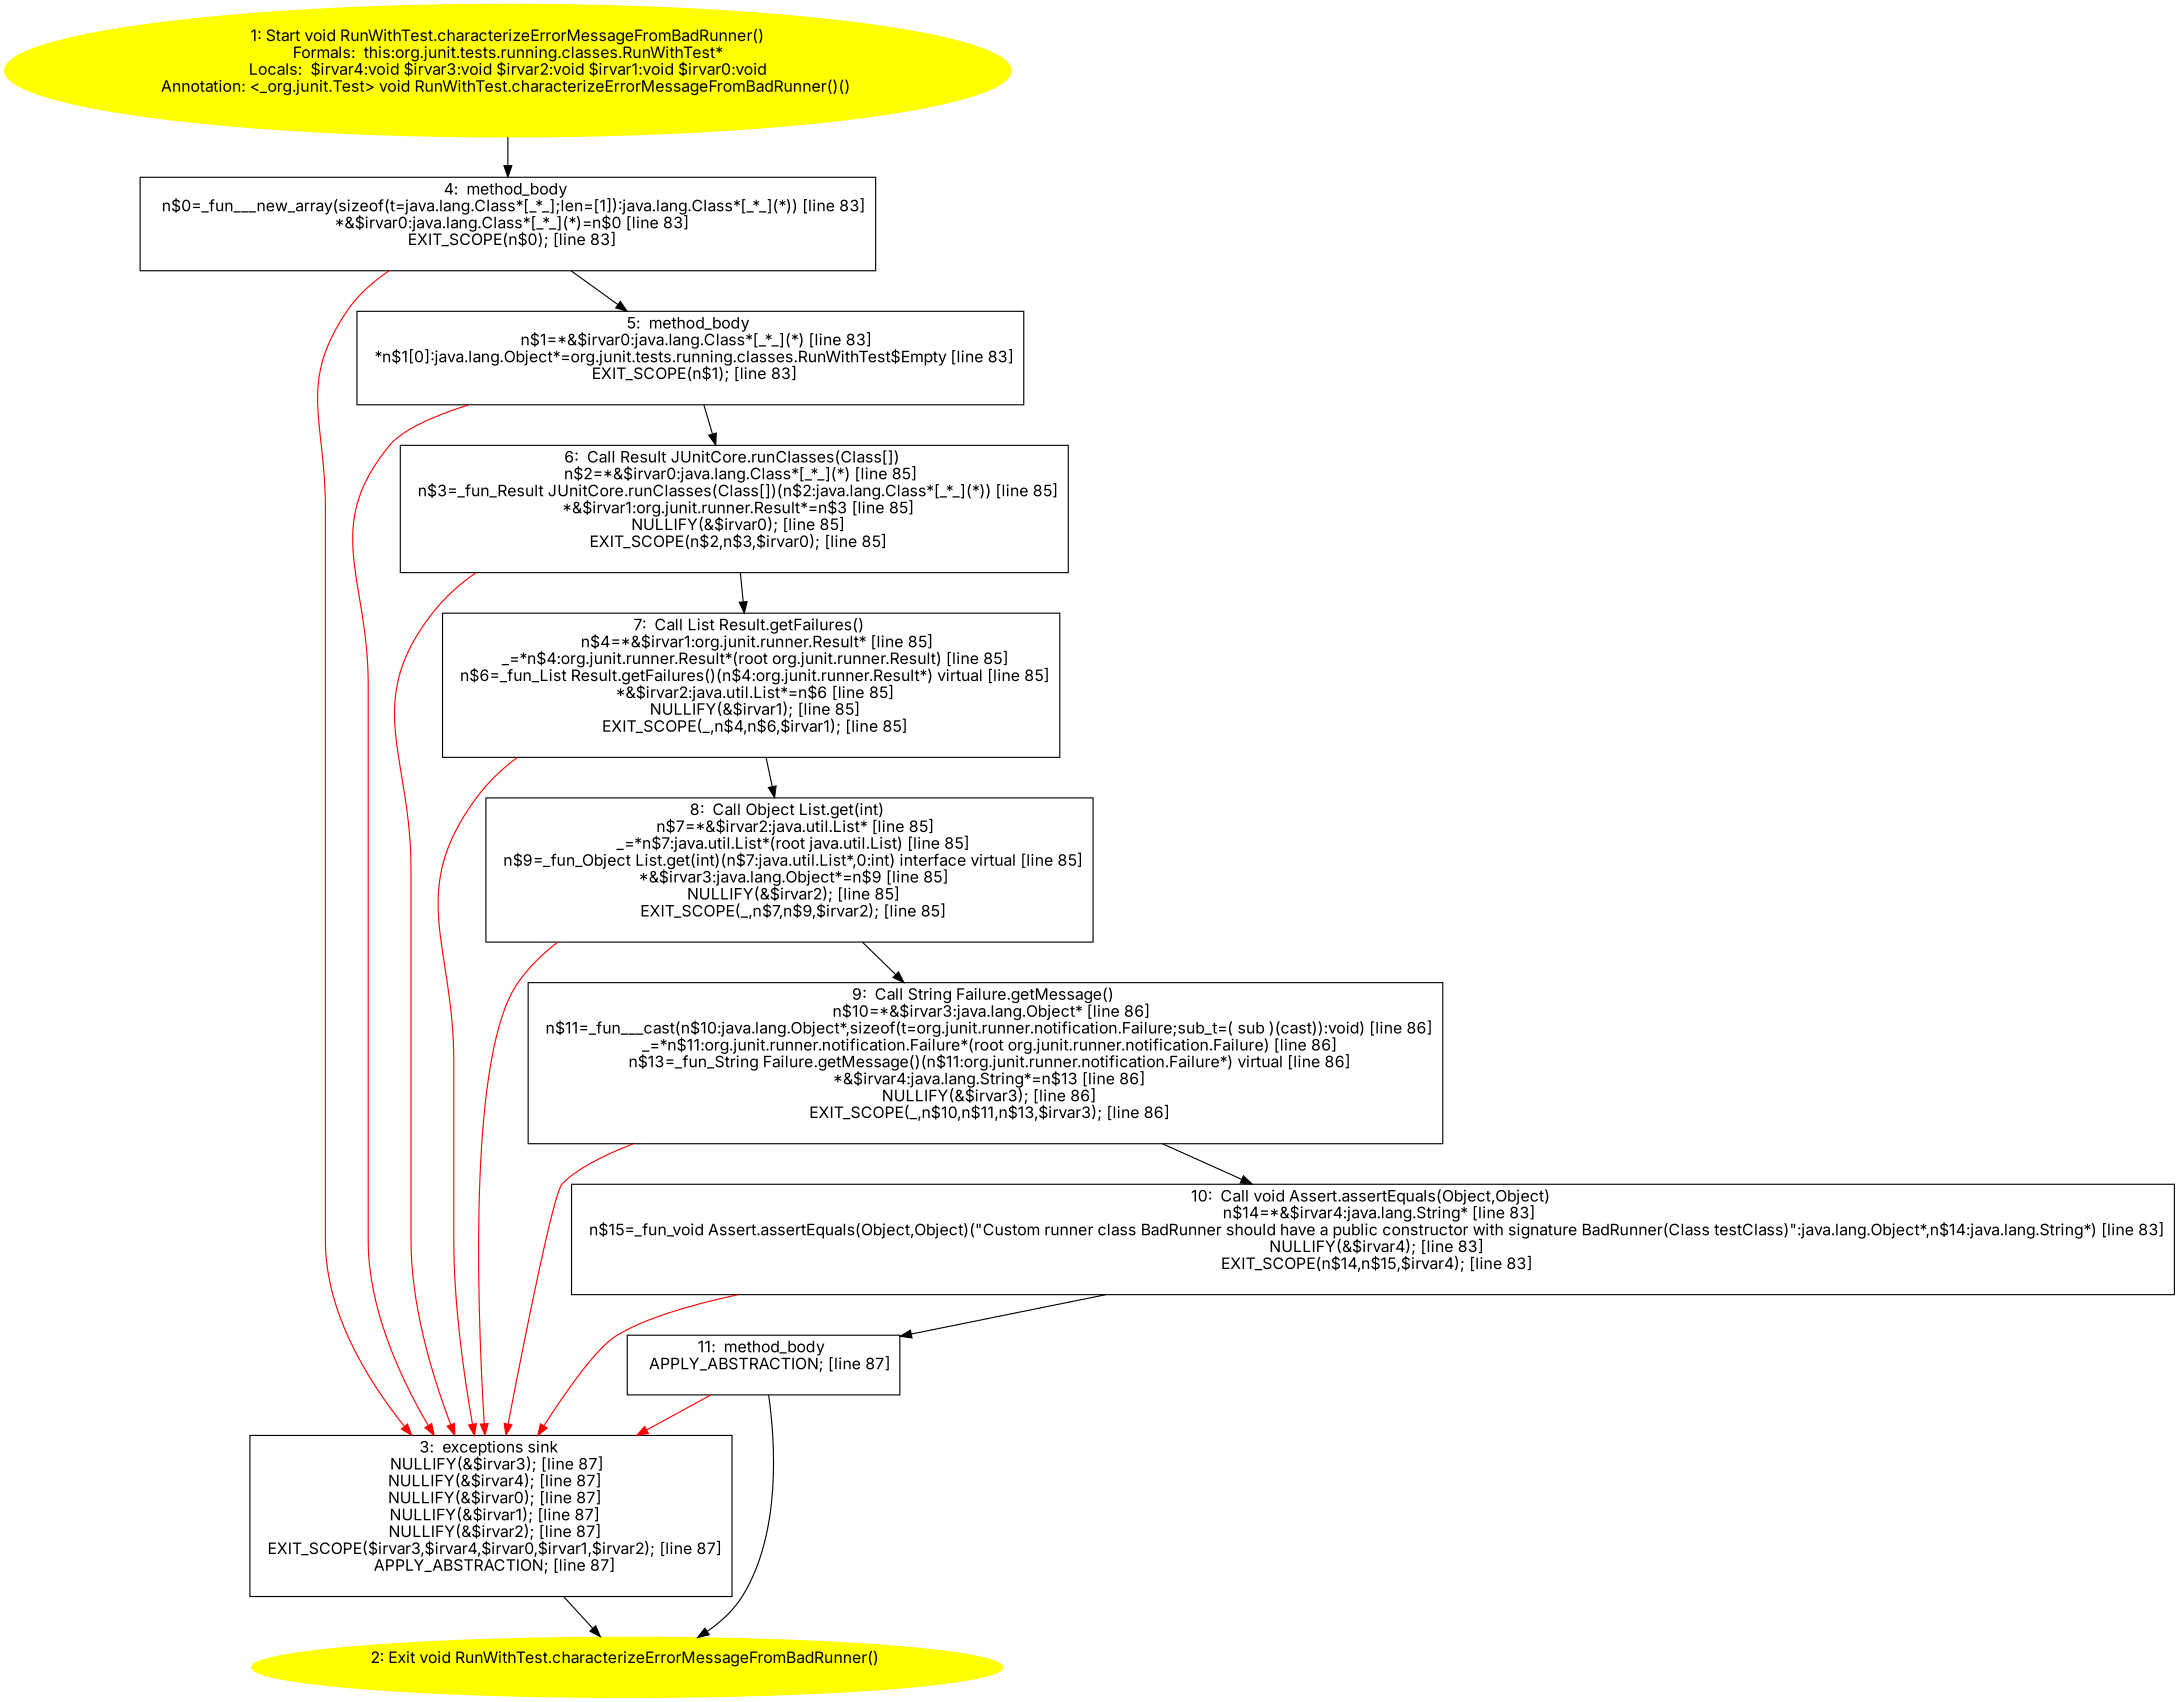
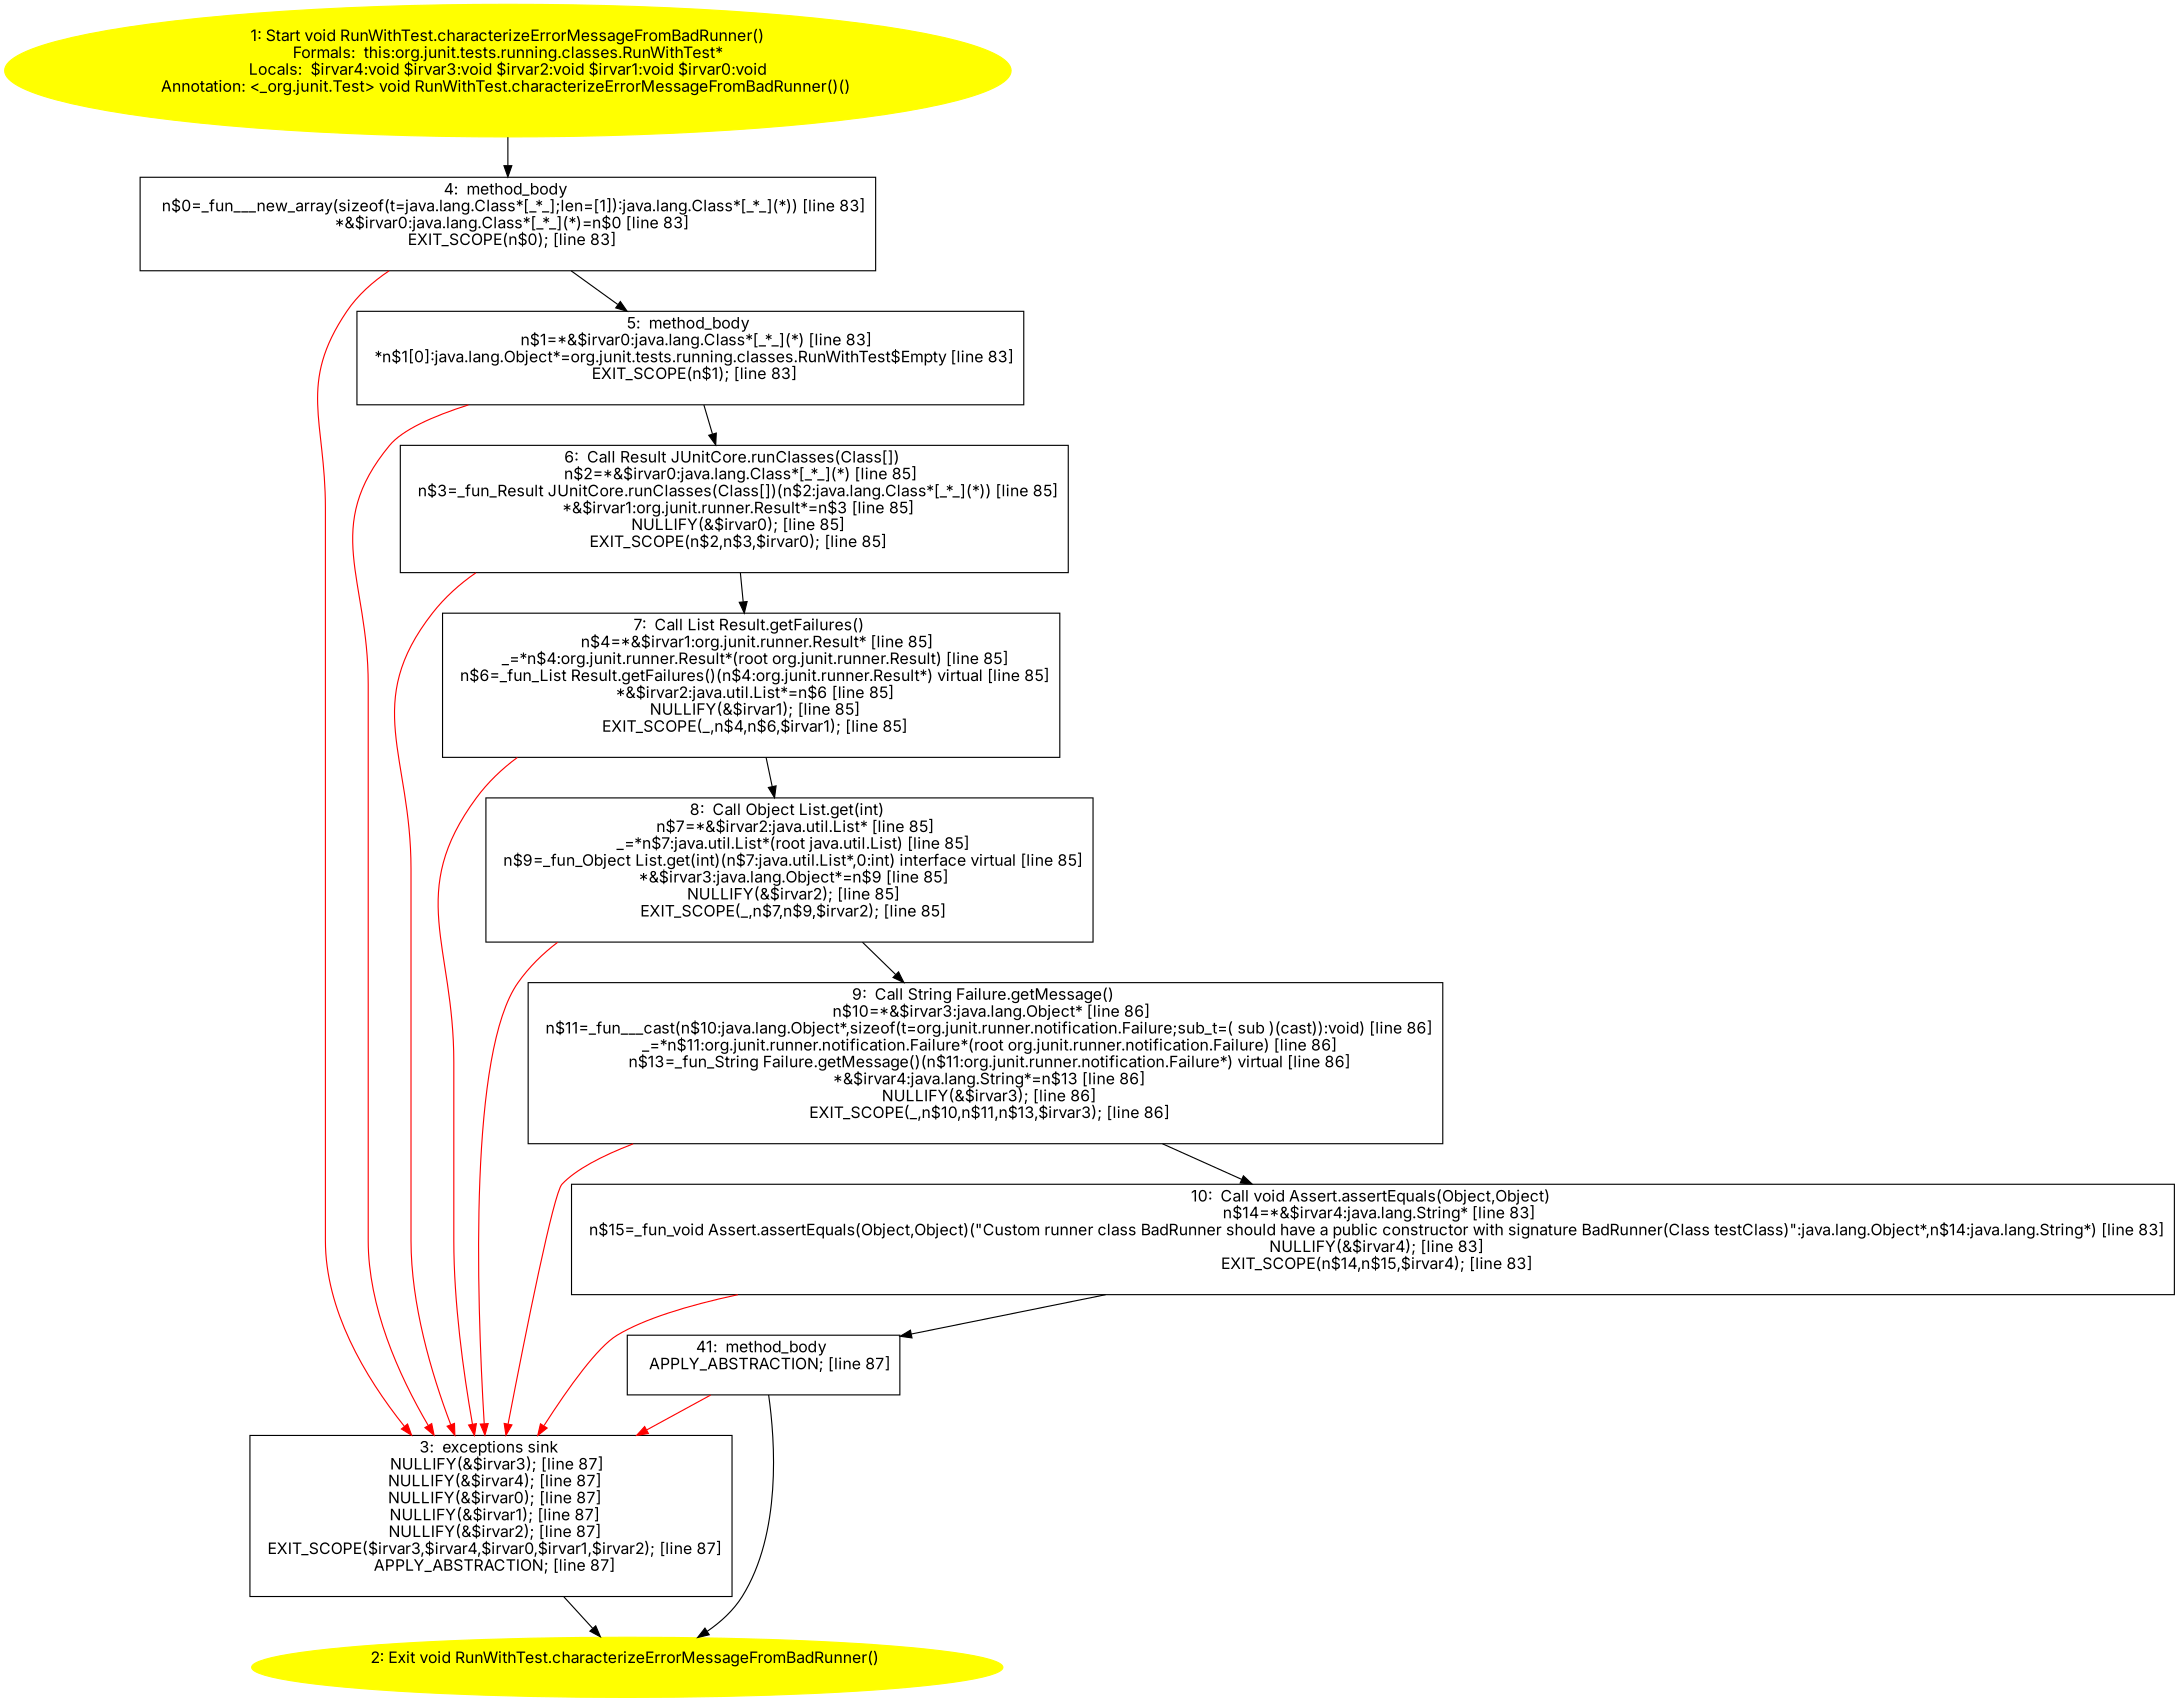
(764, 1365) -> (764, 1365)
